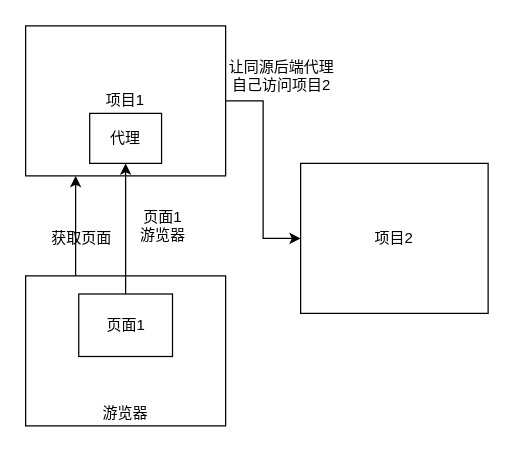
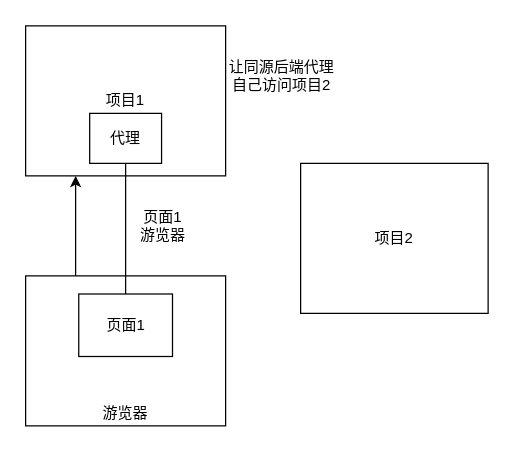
(263, 165) -> none
(126, 173) -> (126, 170)
(82, 238) -> none
